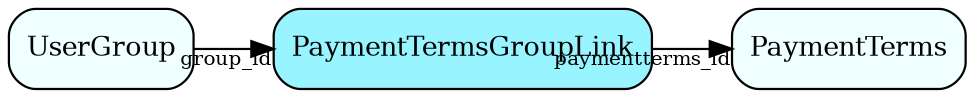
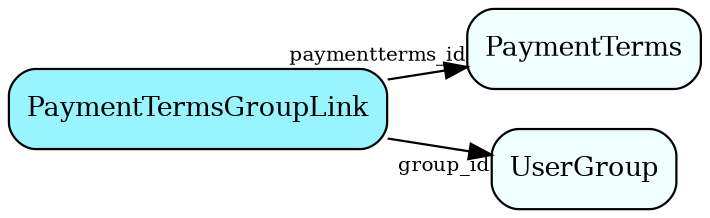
(222, 49) -> (429, 145)
